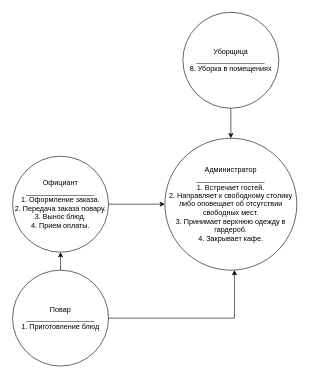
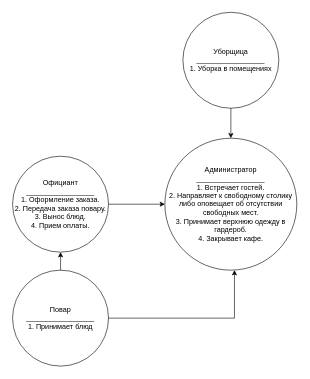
(231, 60) -> (231, 60)
(60, 318) -> (60, 318)
